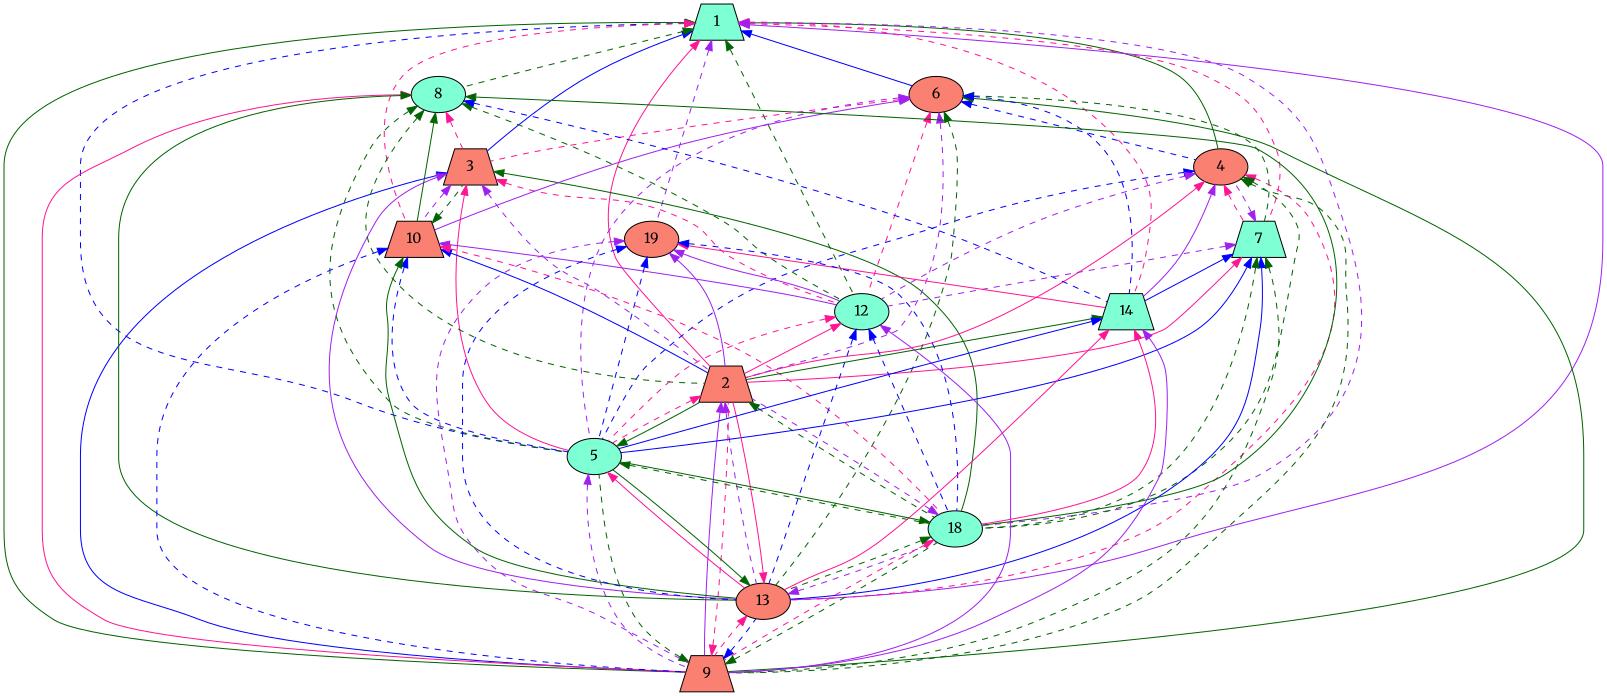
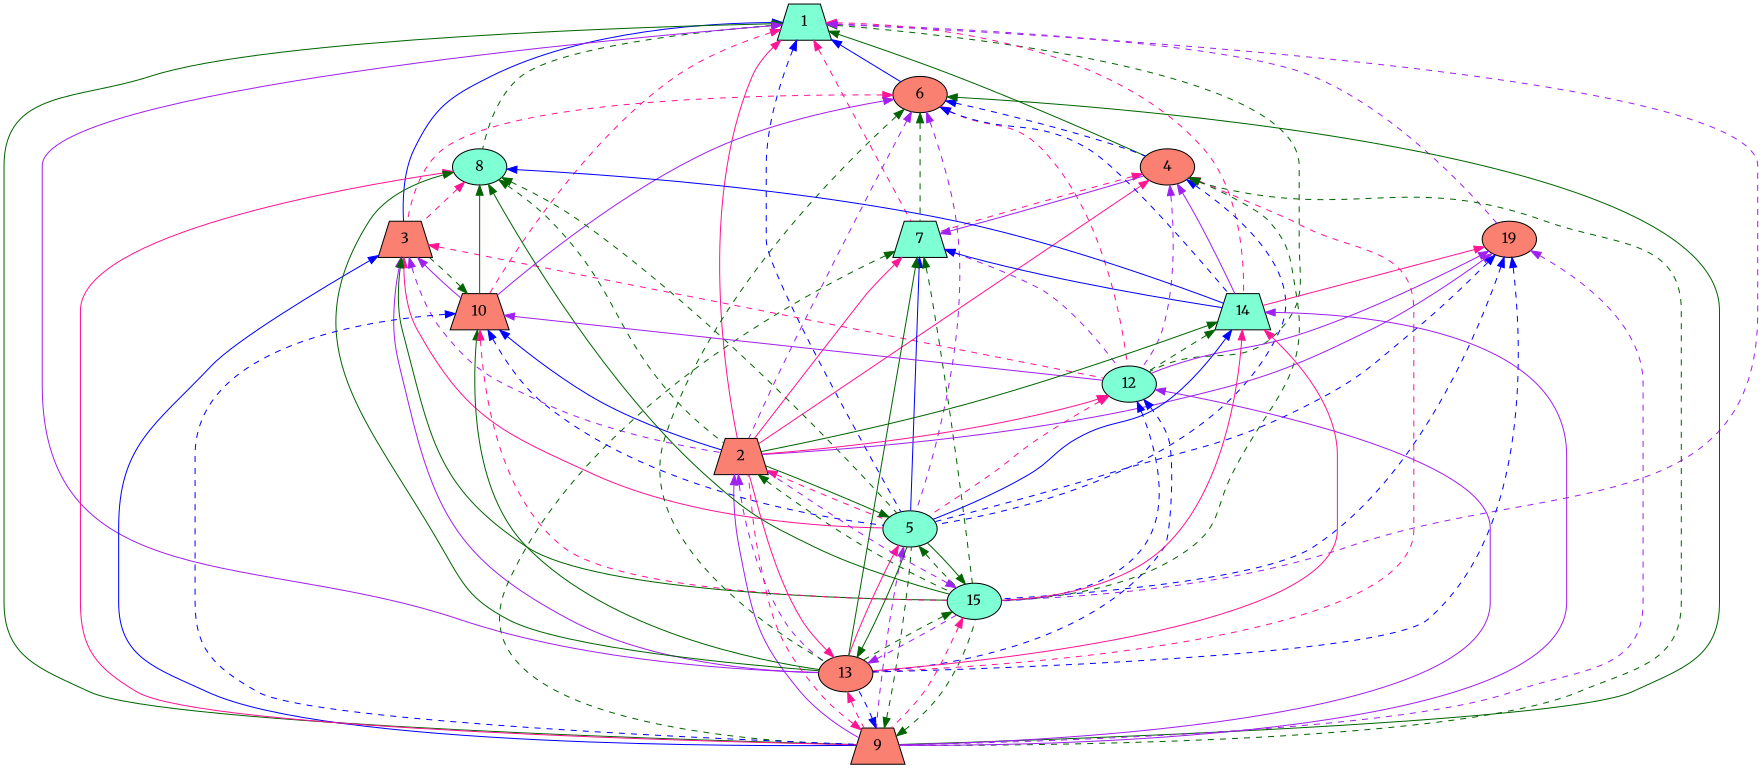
(780, 180) -> (876, 207)
(673, 194) -> (1178, 353)
(1243, 197) -> (1047, 204)
(433, 207) -> (442, 282)
(1106, 525) -> (882, 461)
(955, 529) -> (974, 601)
